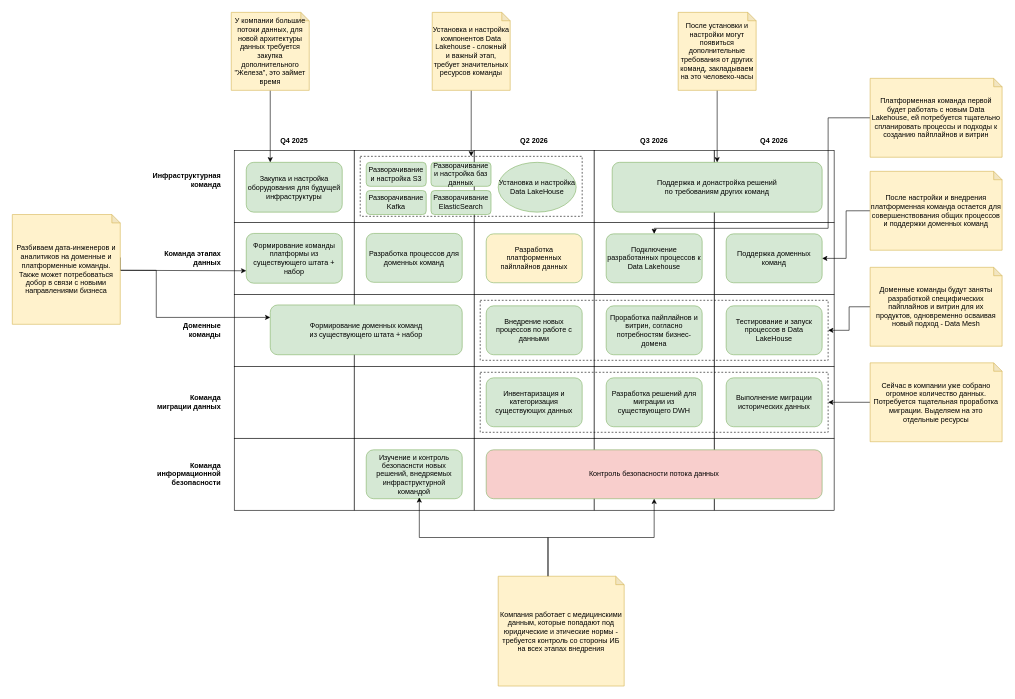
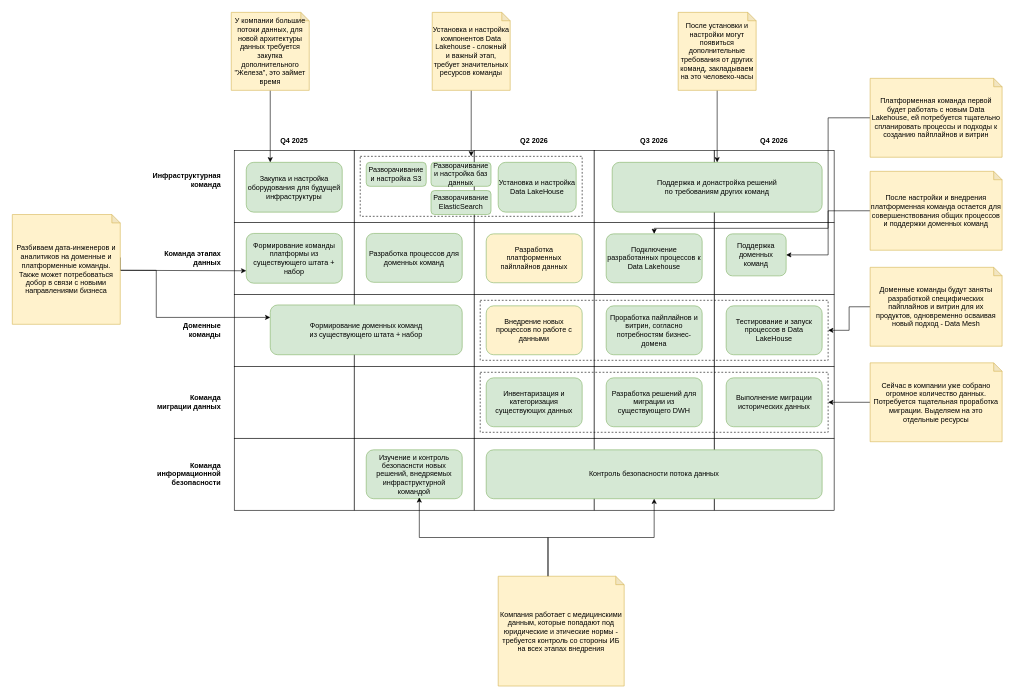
(537, 187) -> (537, 187)
(396, 203) -> none
(774, 258) -> (756, 255)
(534, 330) -> (534, 330)
(654, 474) -> (654, 474)
